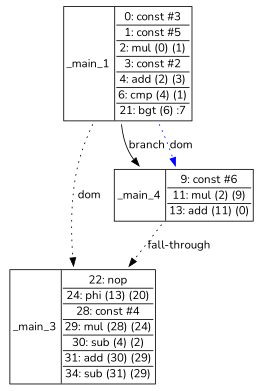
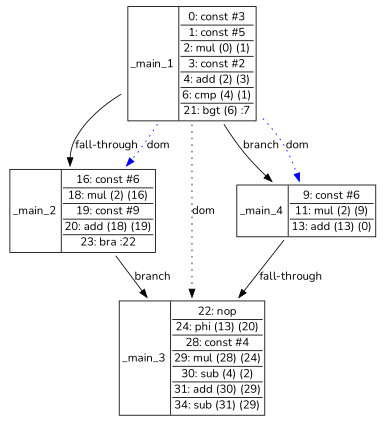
none -> (83, 211)
(209, 211) -> (332, 227)
(148, 242) -> (264, 266)
